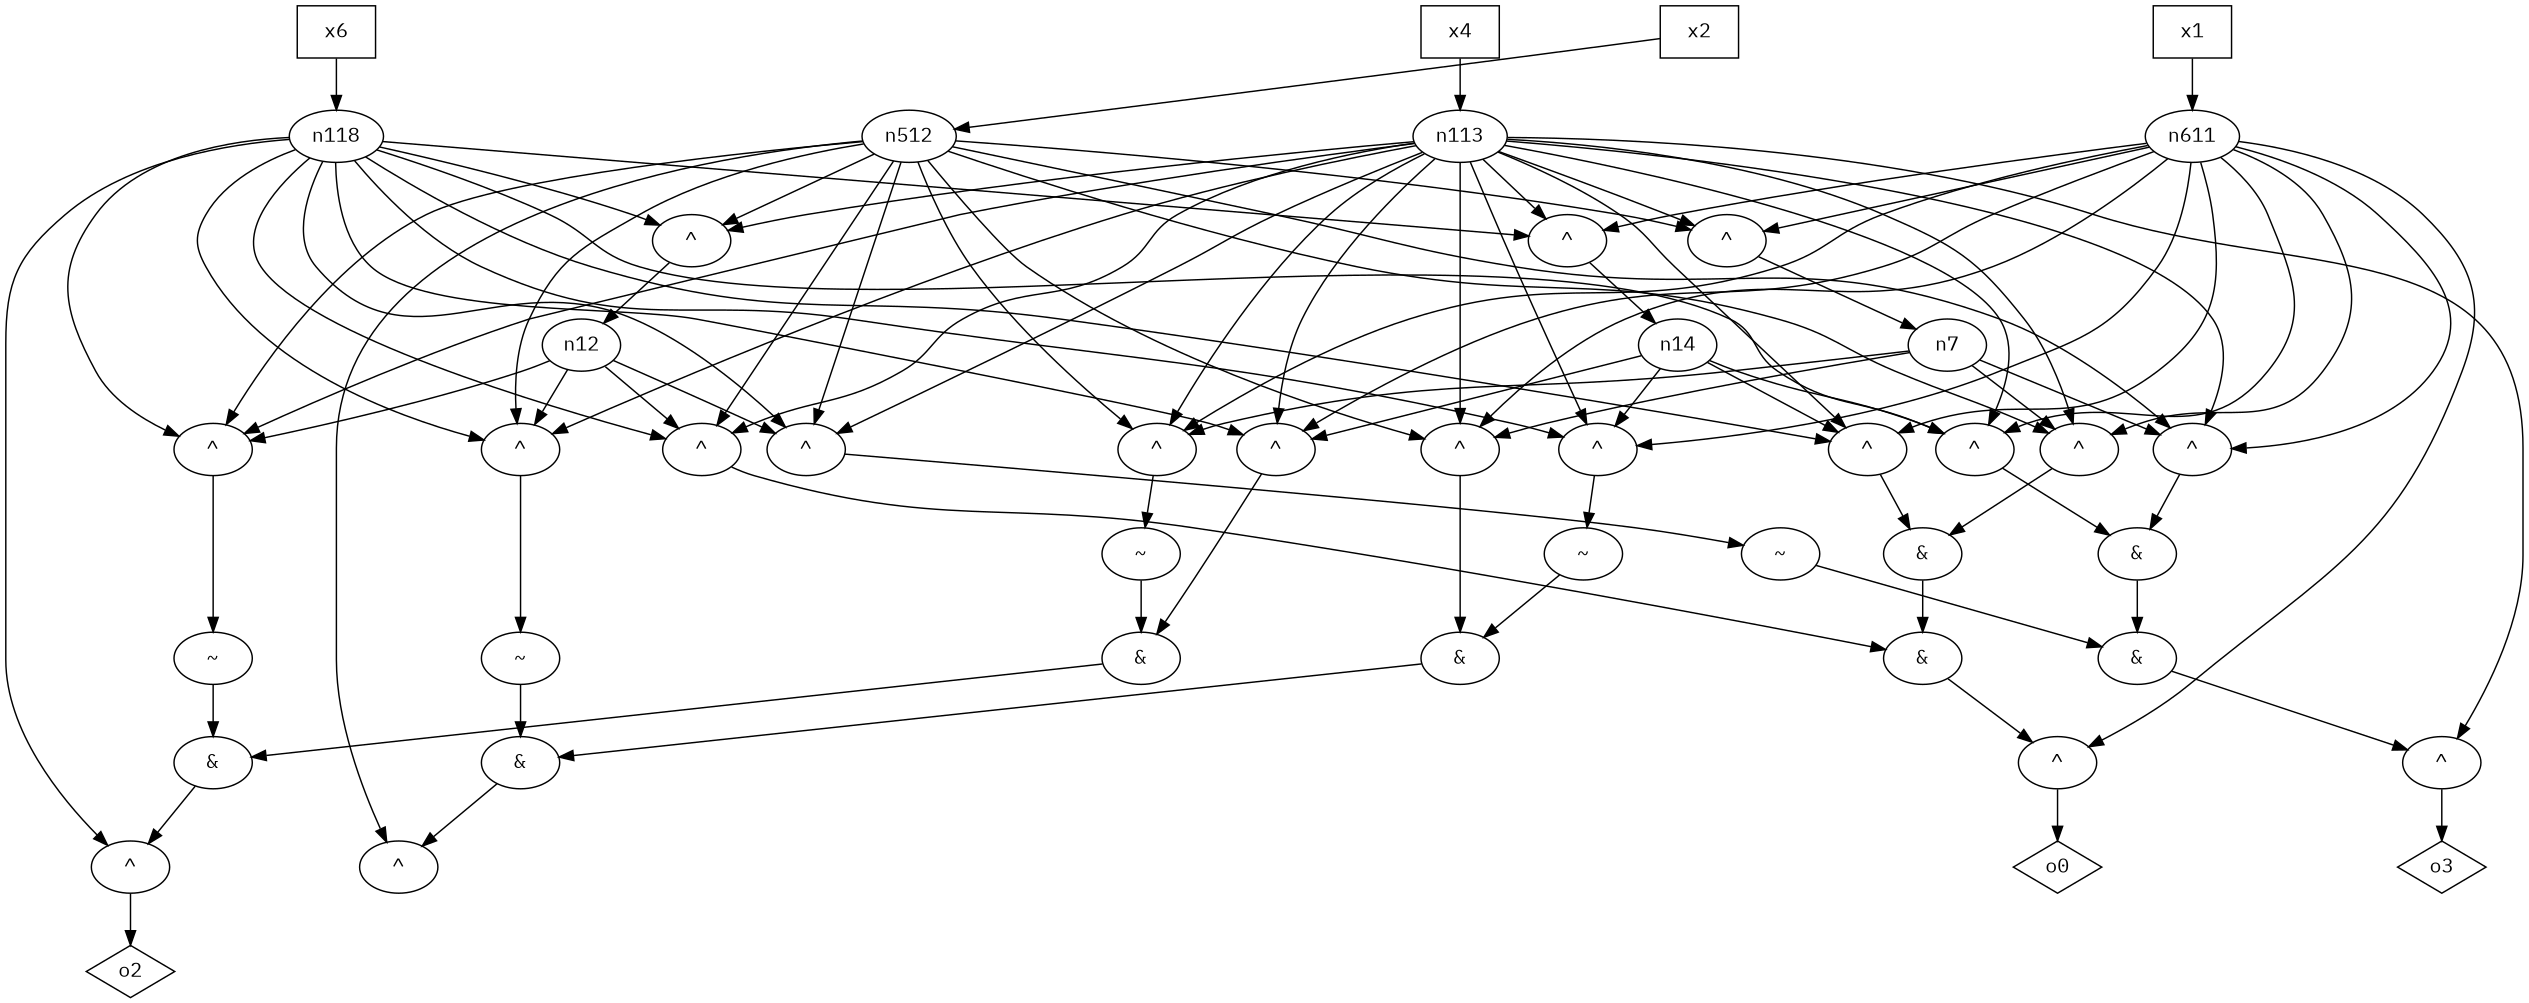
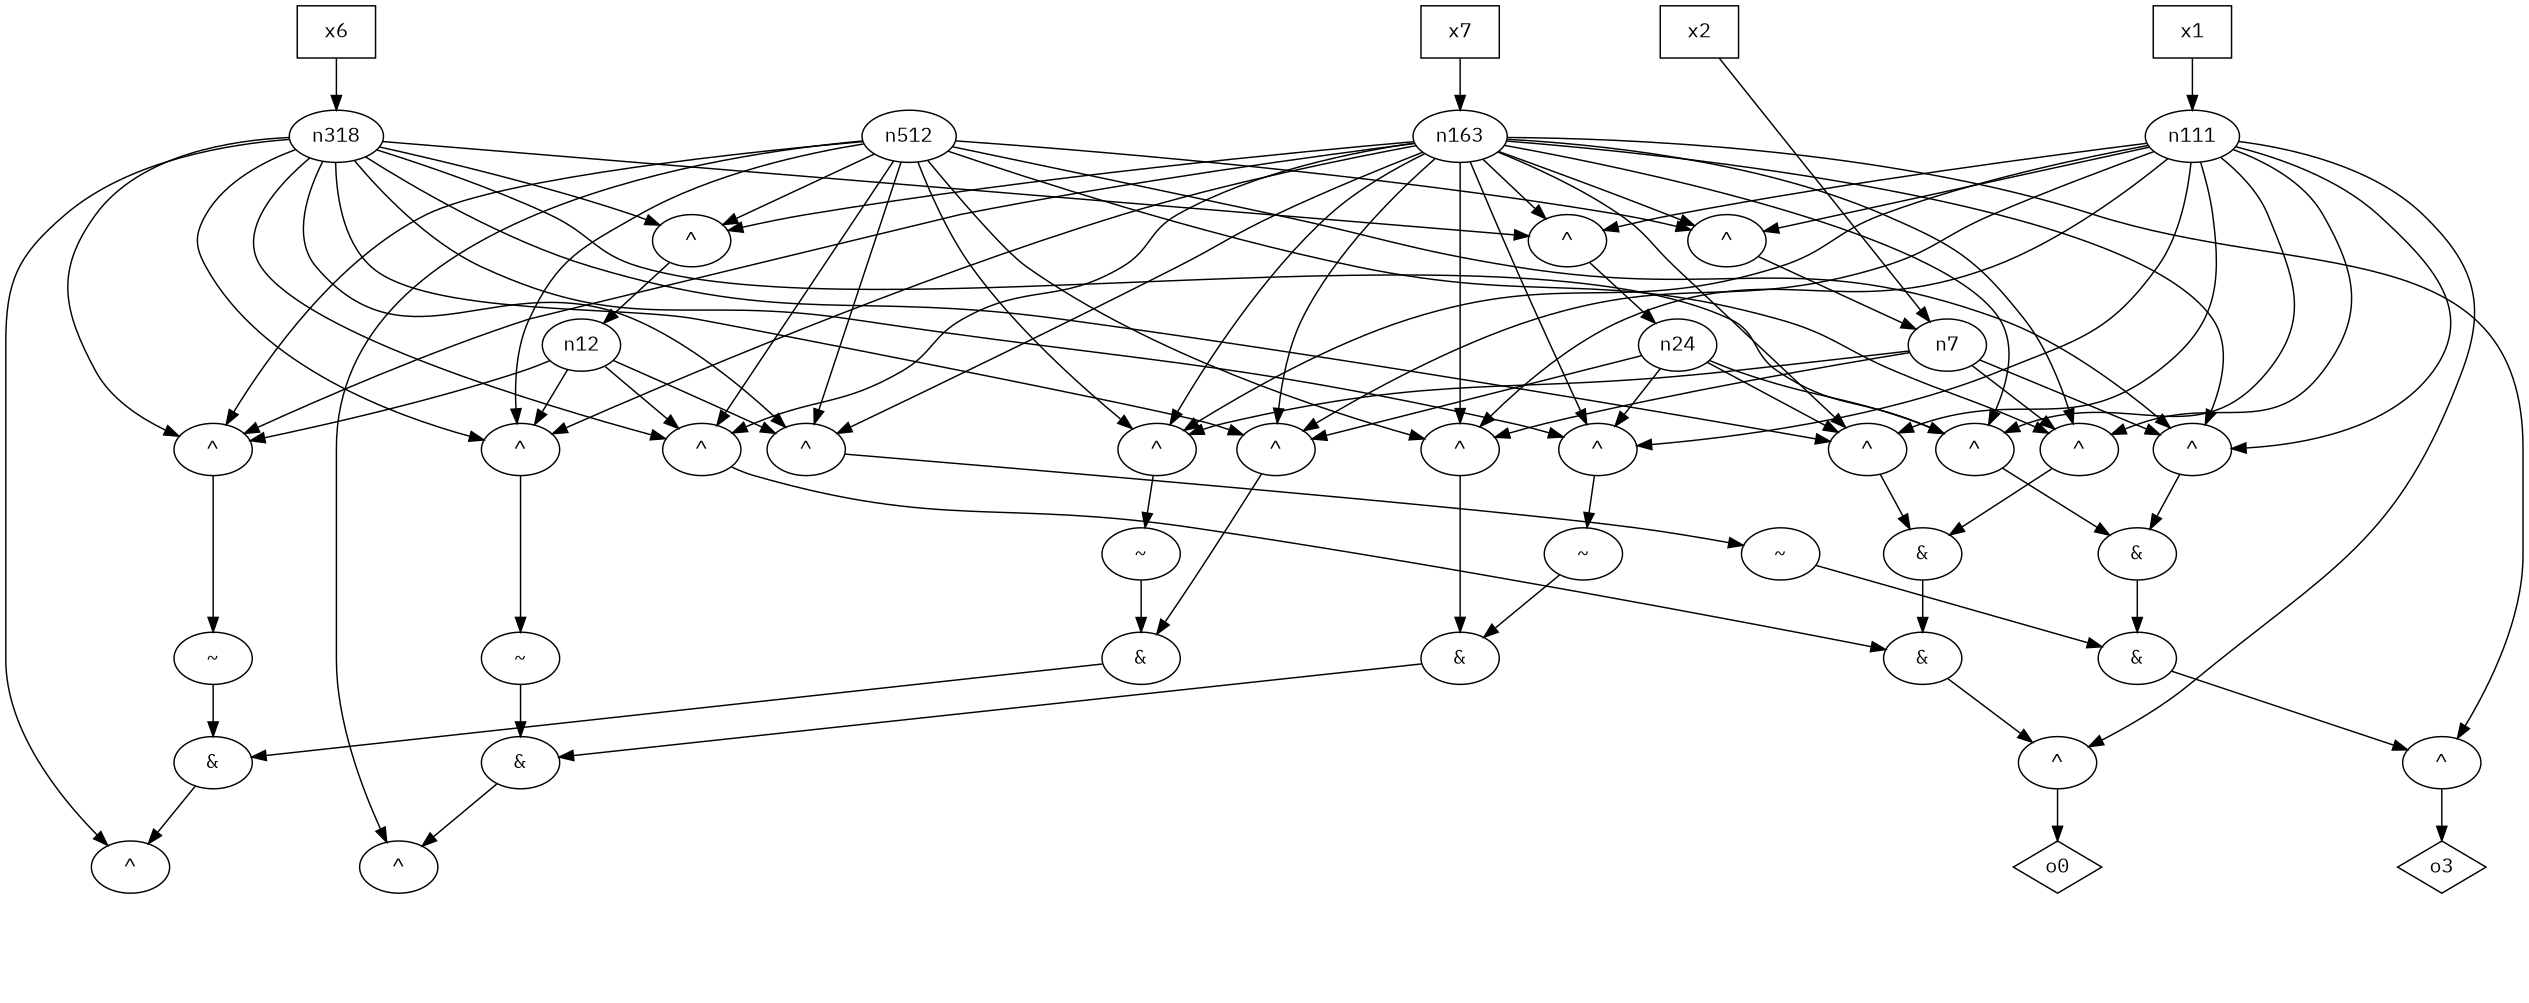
(1460, 32) -> (1460, 32)
(1315, 83) -> (1805, 165)
(336, 136) -> (336, 136)
(1460, 136) -> (1460, 136)
(2192, 136) -> (2192, 136)
(1678, 345) -> (1678, 345)
(131, 972) -> none
